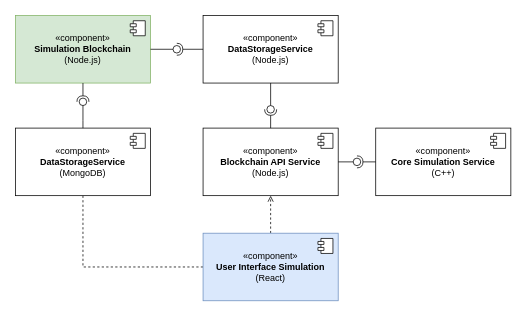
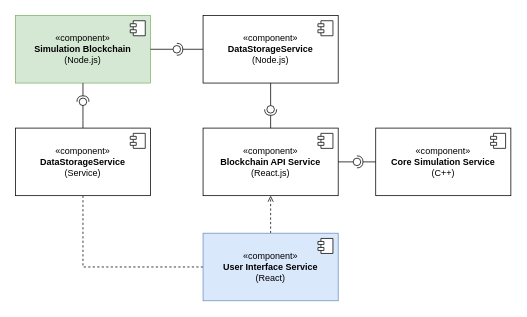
(83, 162) -> (83, 162)
(270, 162) -> (270, 162)
(270, 267) -> (270, 267)
